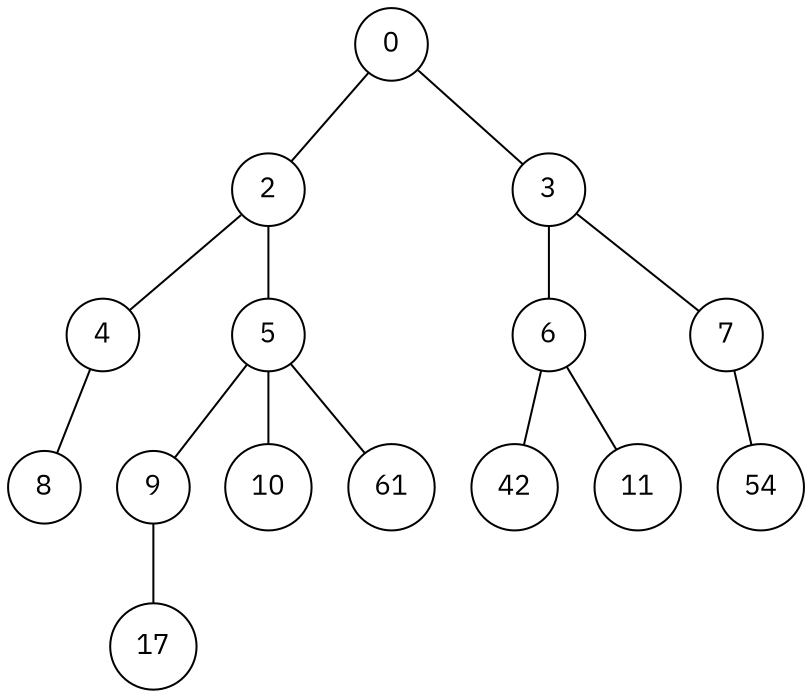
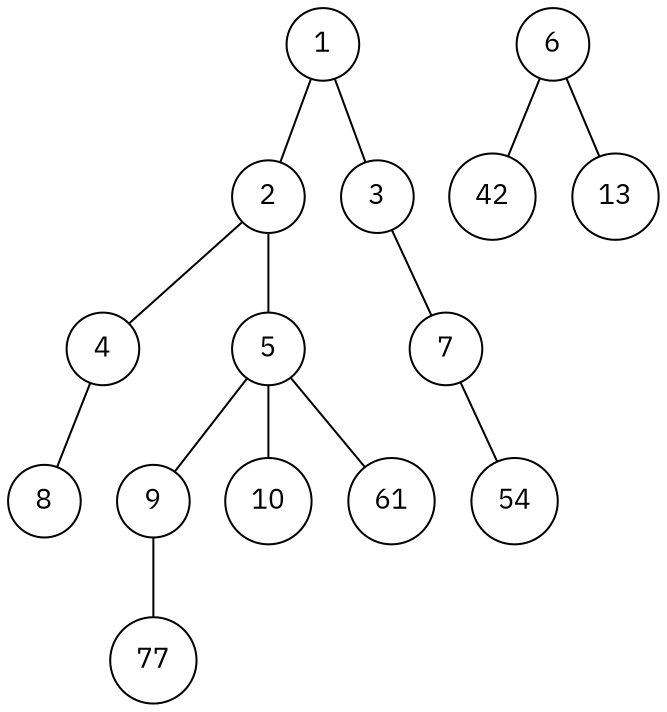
(392, 44) -> (323, 44)
(549, 263) -> none
(638, 487) -> (616, 197)
(153, 646) -> (153, 660)
